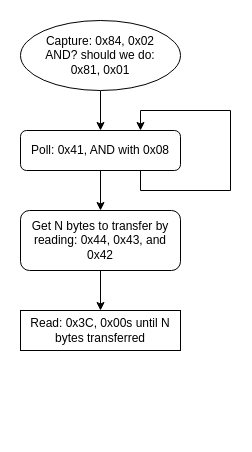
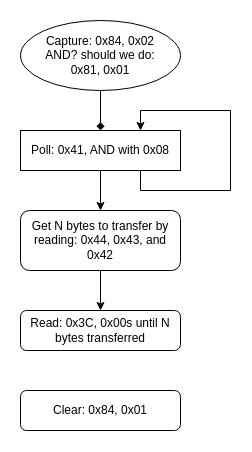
(101, 122) -> (101, 122)
(101, 151) -> (101, 151)
(101, 331) -> (101, 331)
none -> (101, 411)
